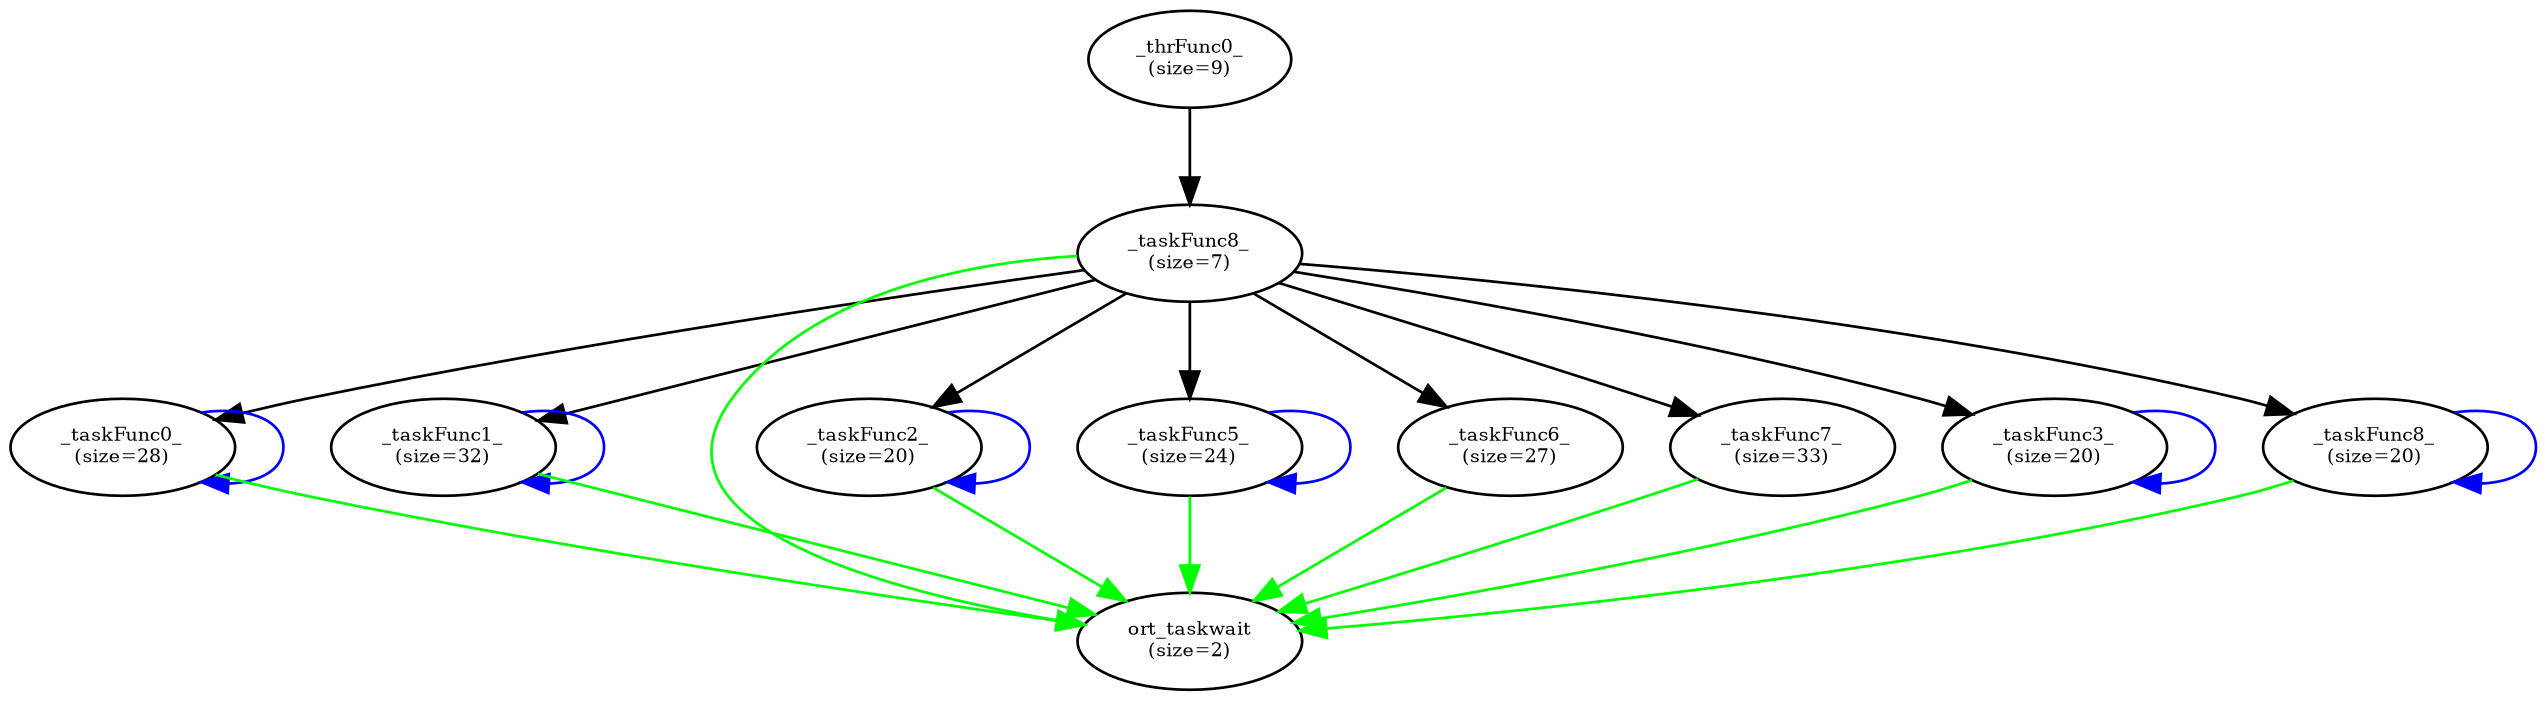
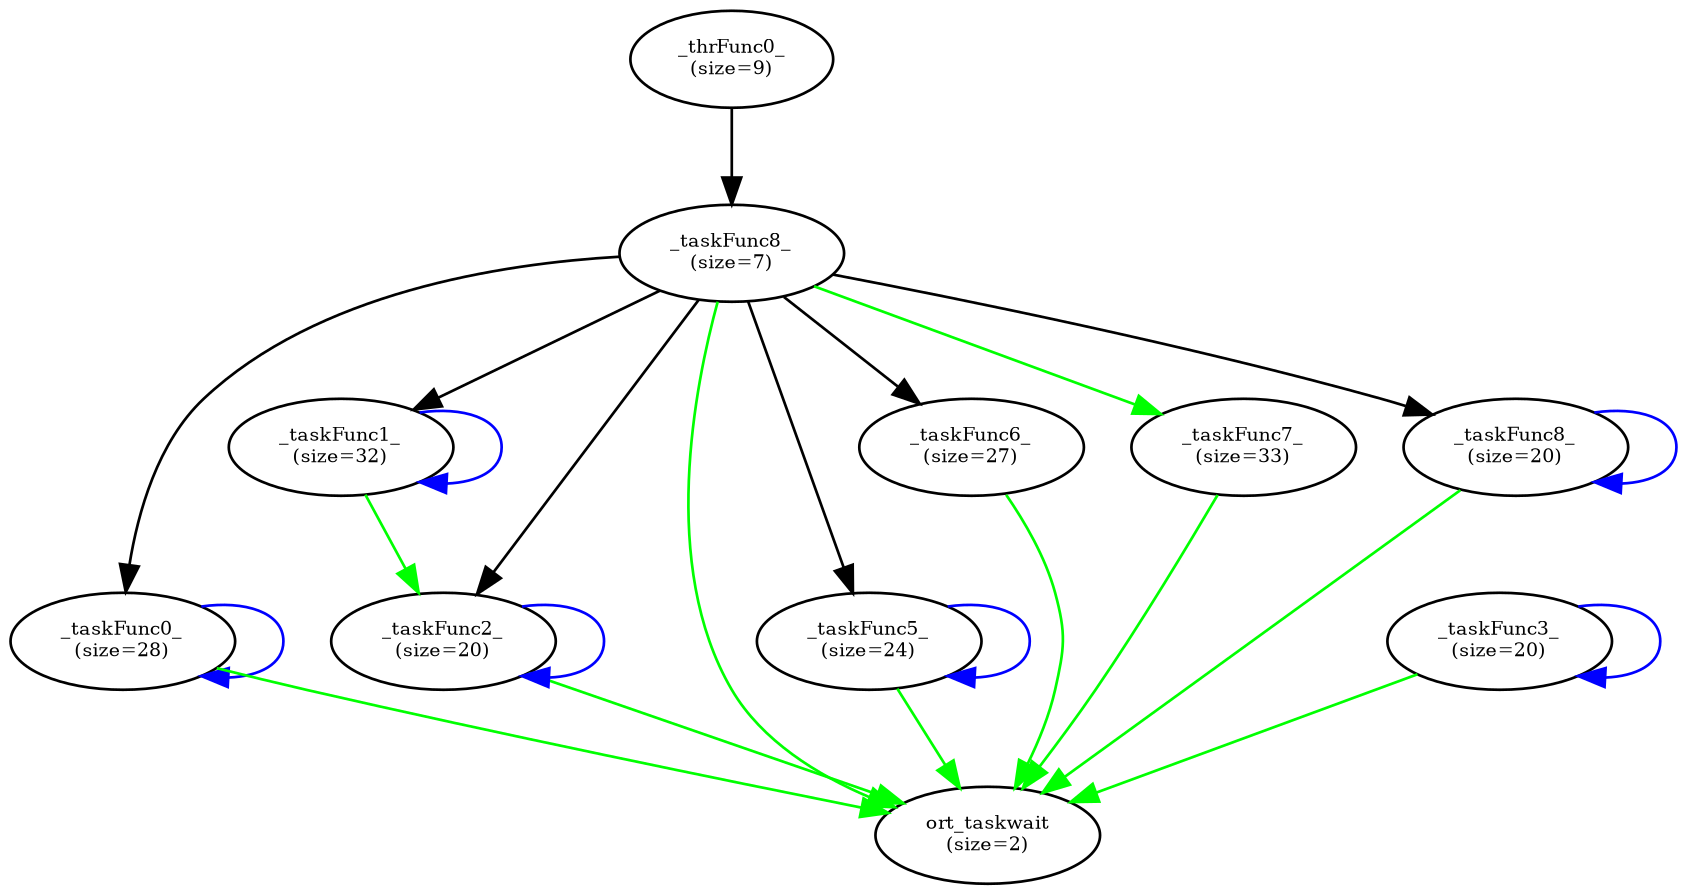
(1622, 331) -> none
(1476, 344) -> (974, 345)
(870, 558) -> (386, 532)
